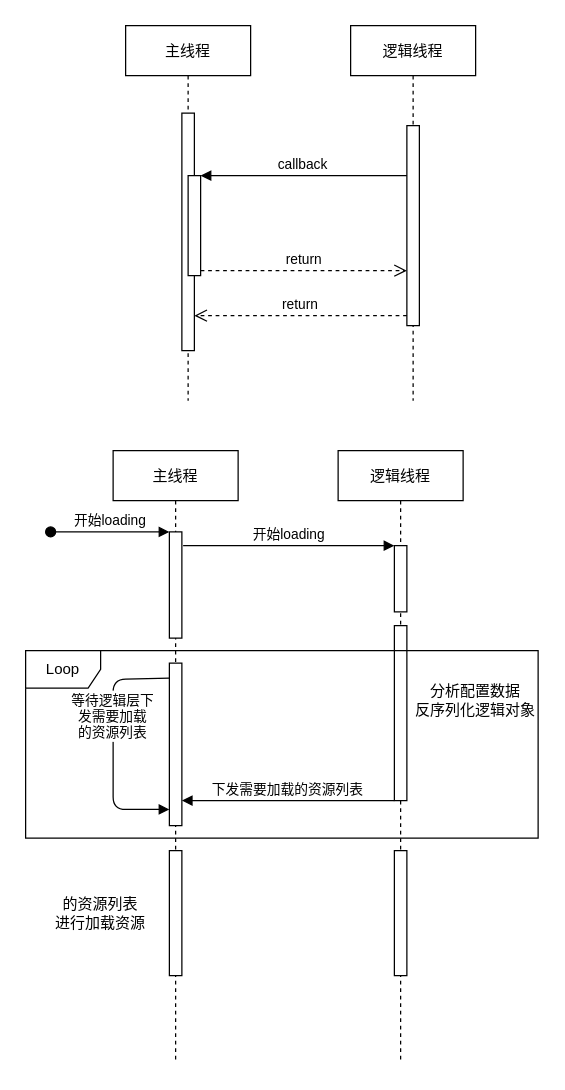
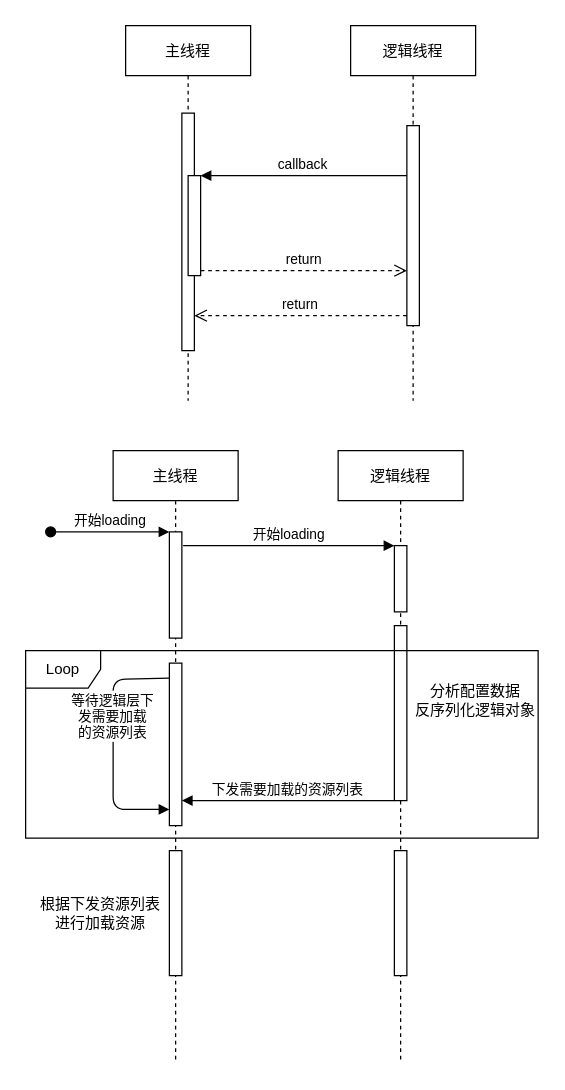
(101, 913) -> (101, 913)
